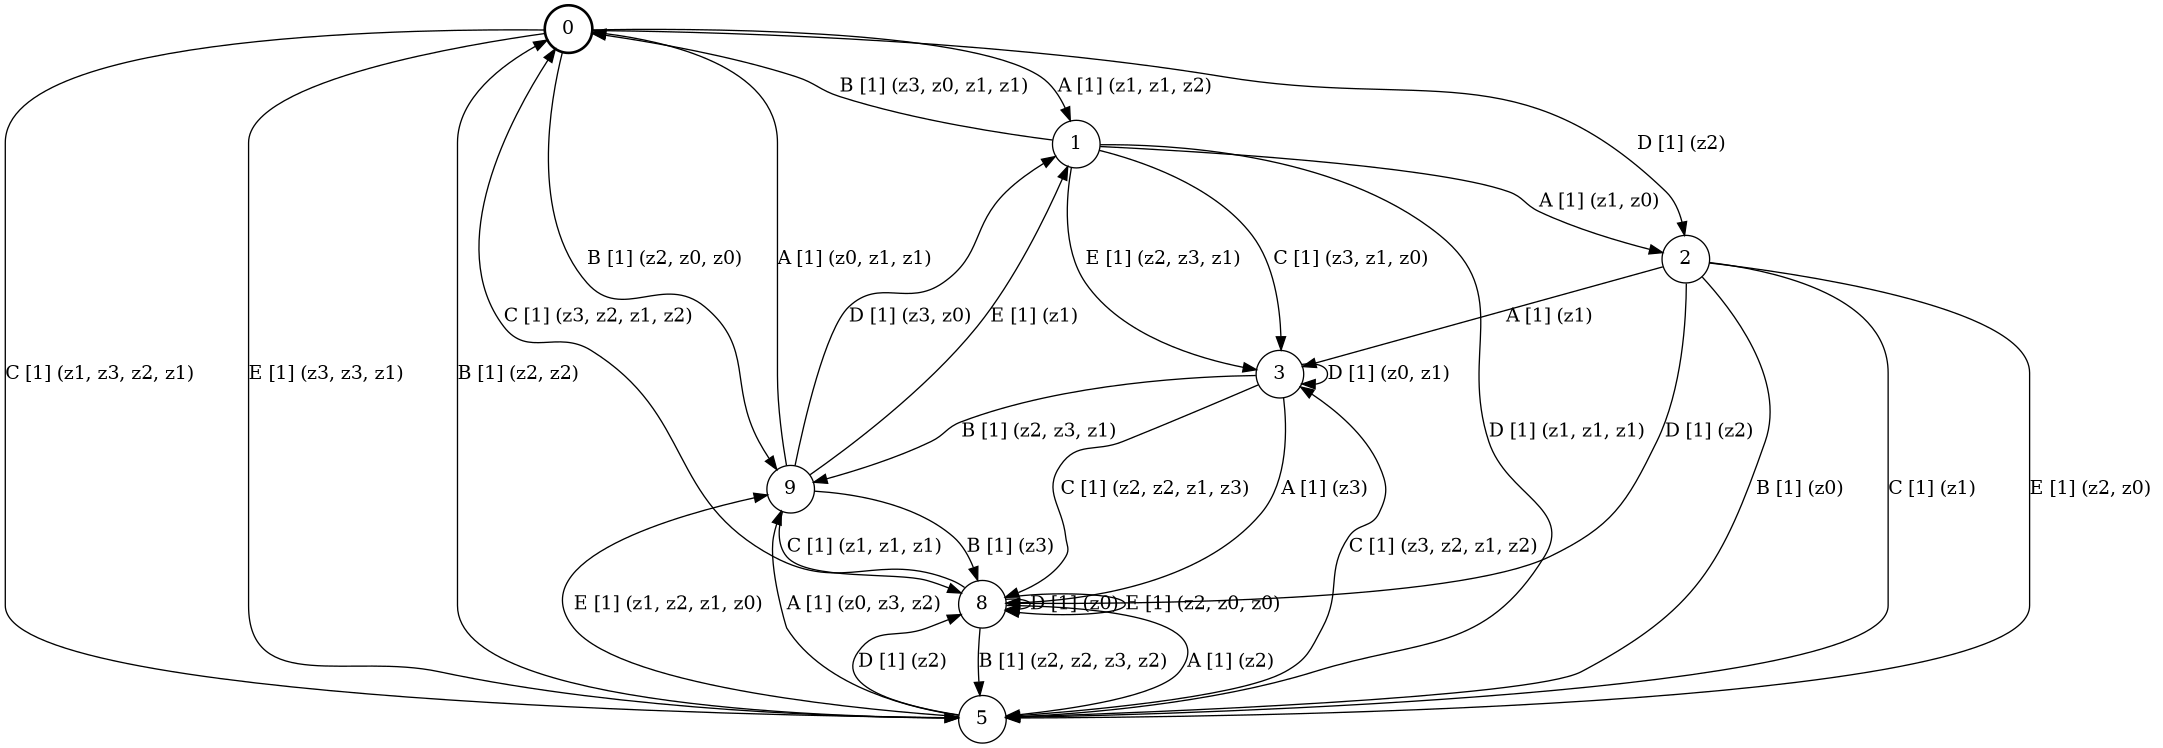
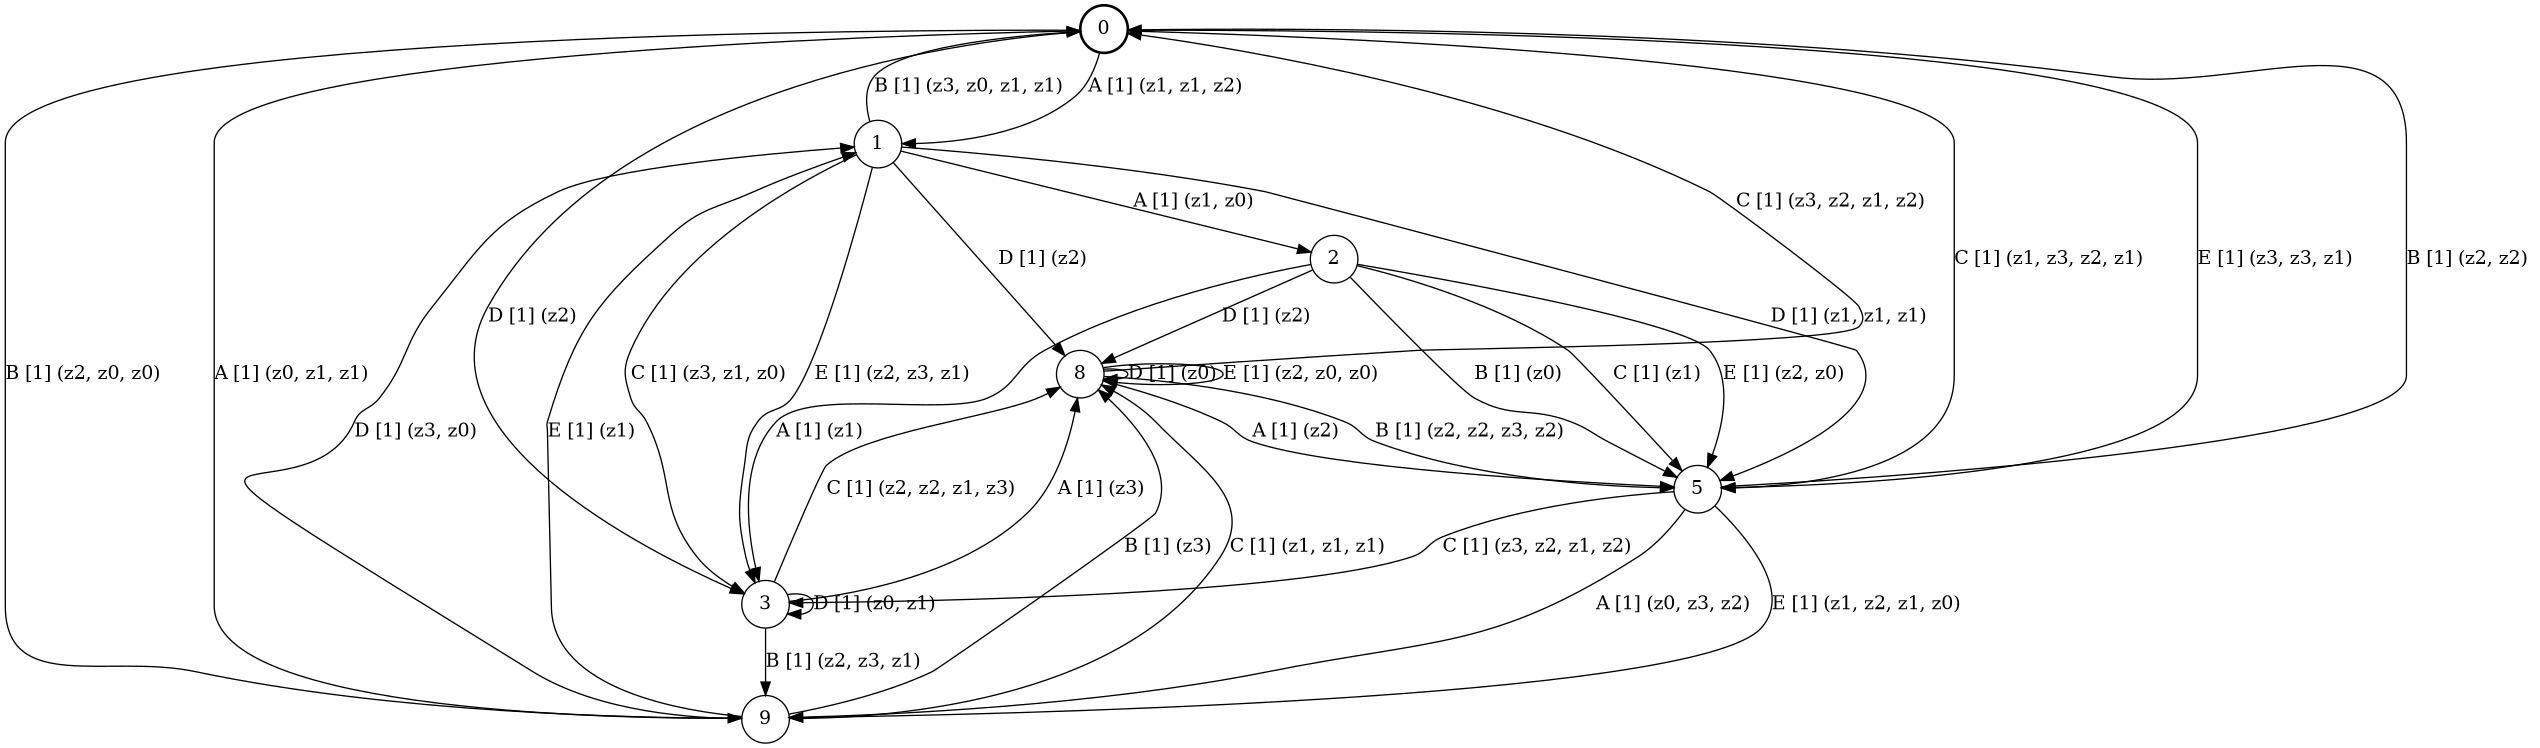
(1160, 68) -> (574, 207)
(854, 670) -> (974, 254)
